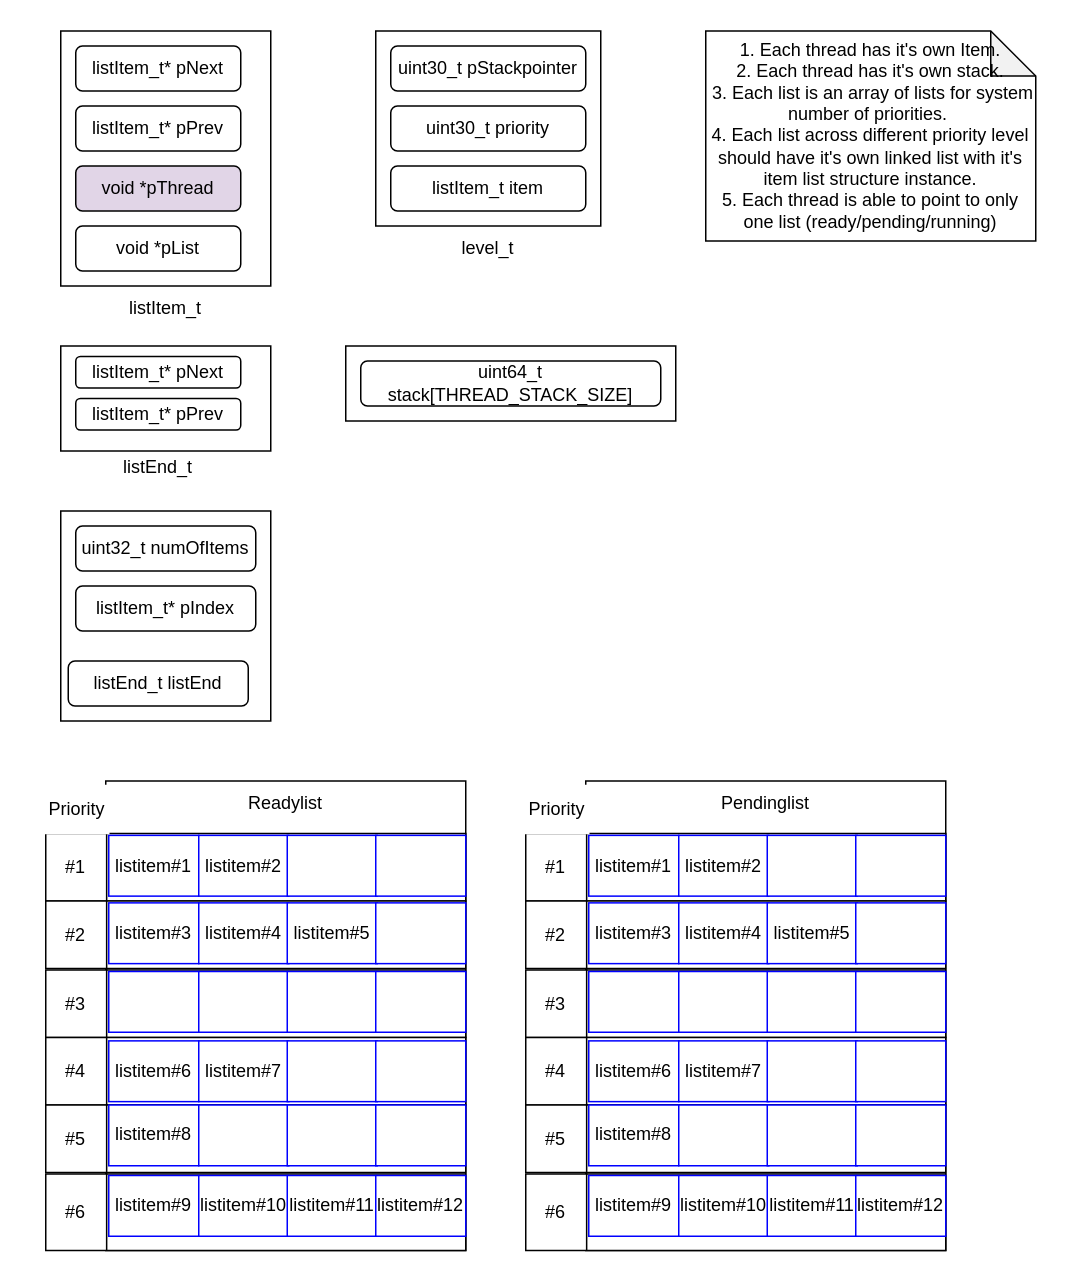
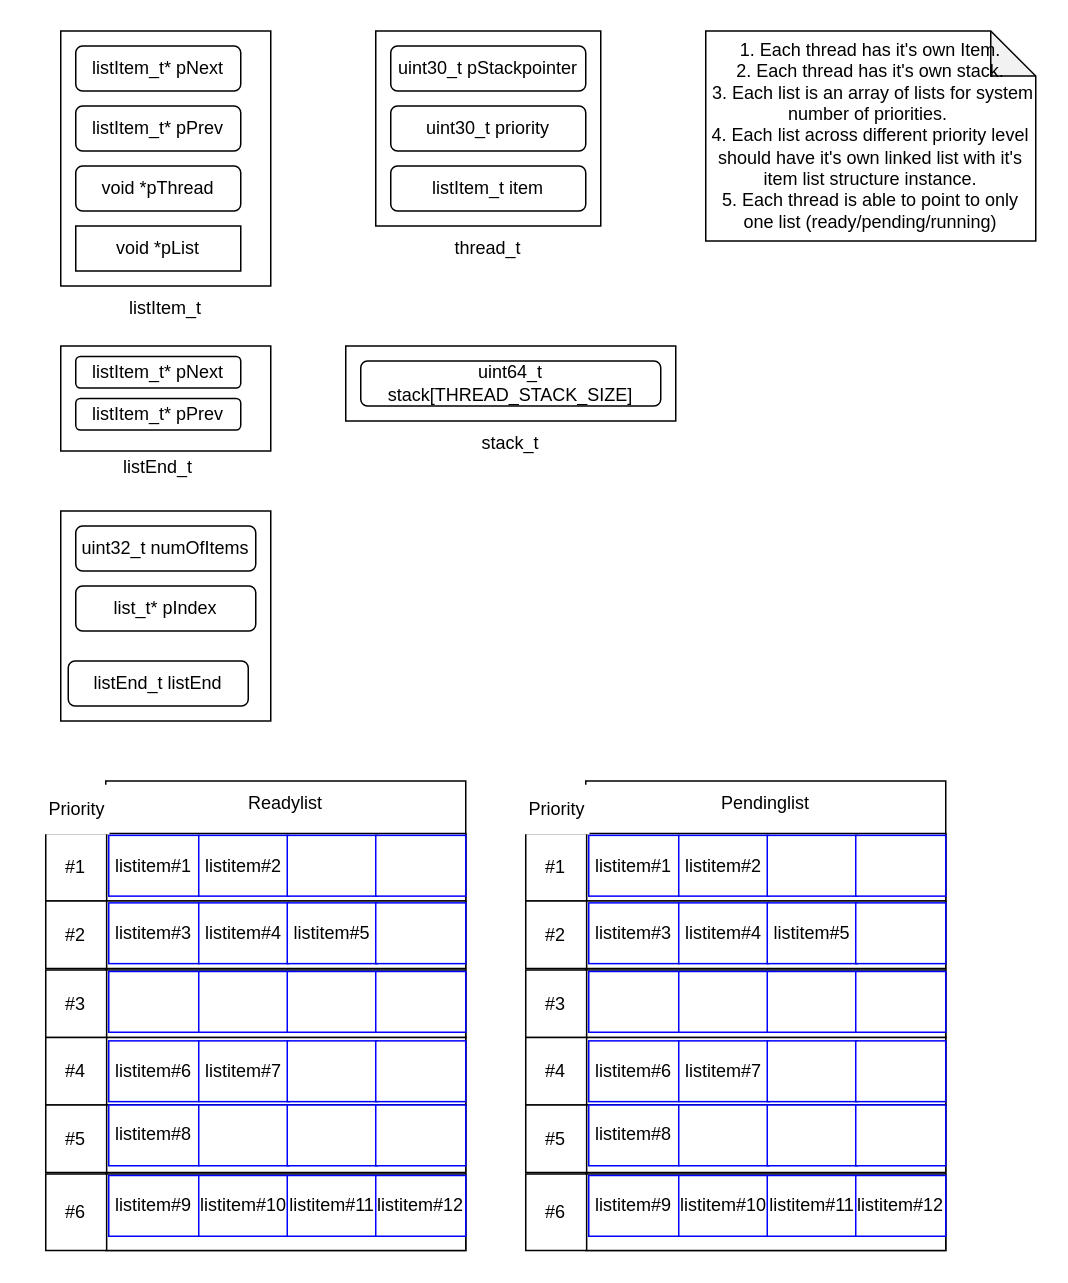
(158, 188) -> (158, 188)
(158, 248) -> (158, 248)
(488, 248) -> (488, 248)
none -> (511, 443)
(166, 608) -> (166, 608)
